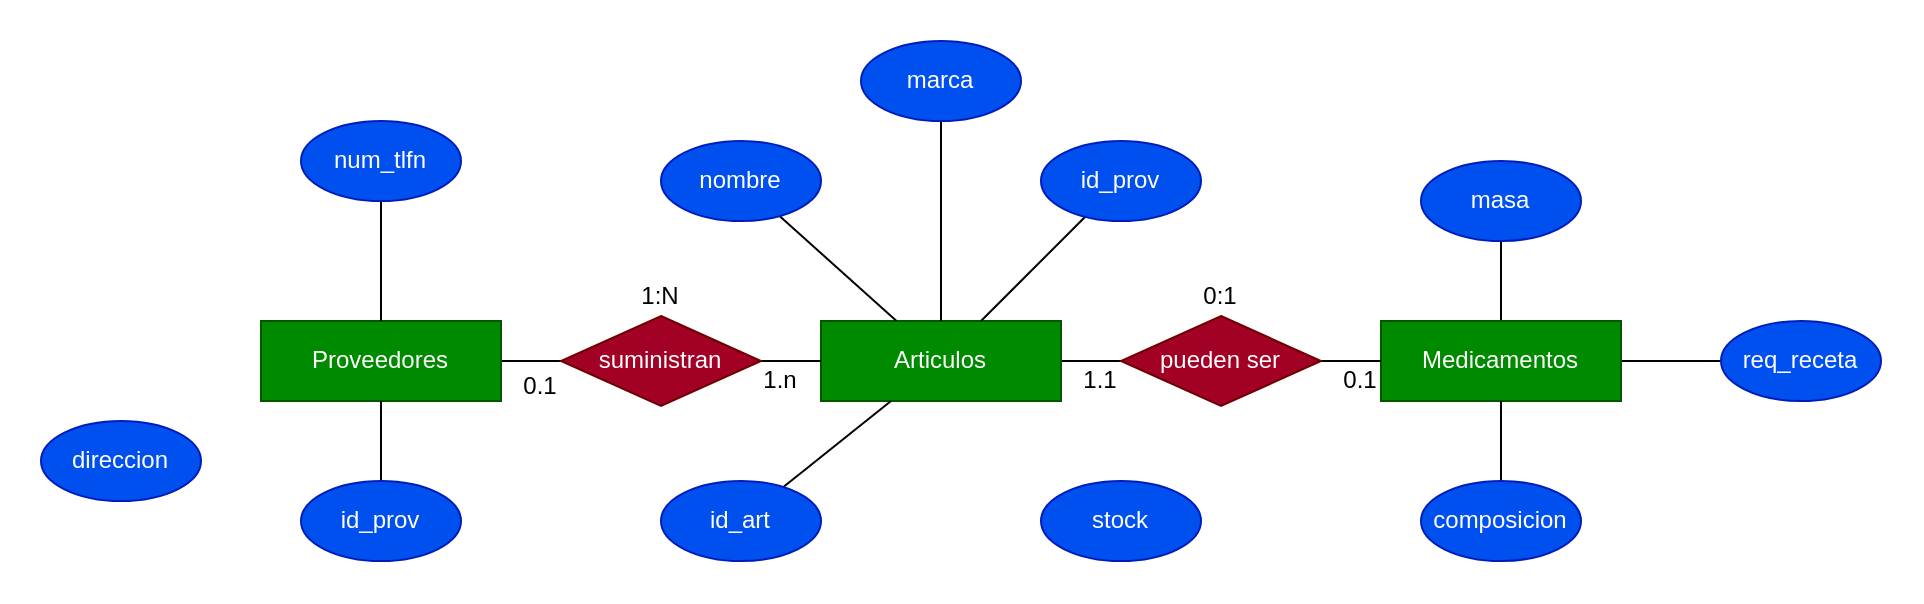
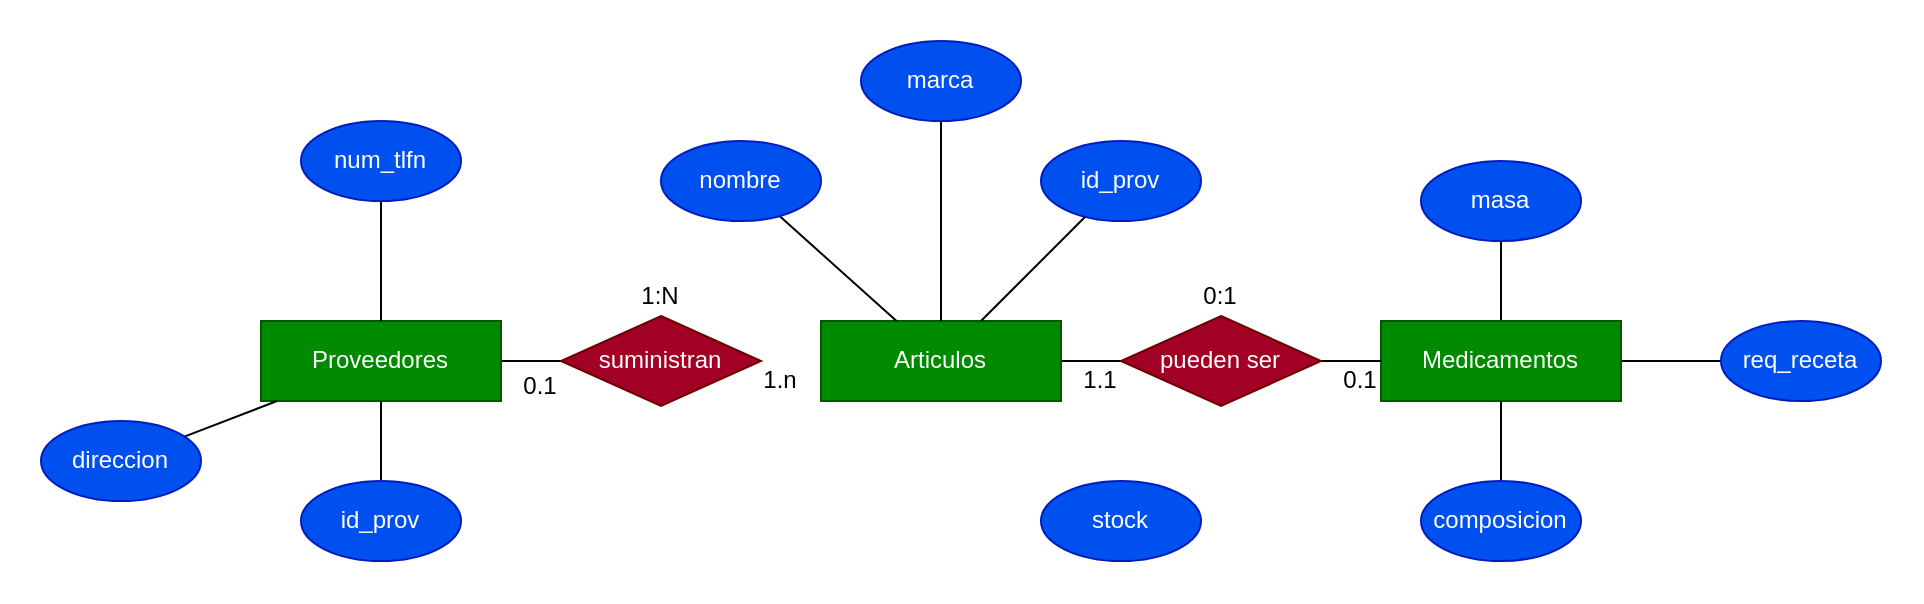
(791, 361) -> none
none -> (230, 419)
(837, 444) -> none
(741, 521) -> none
